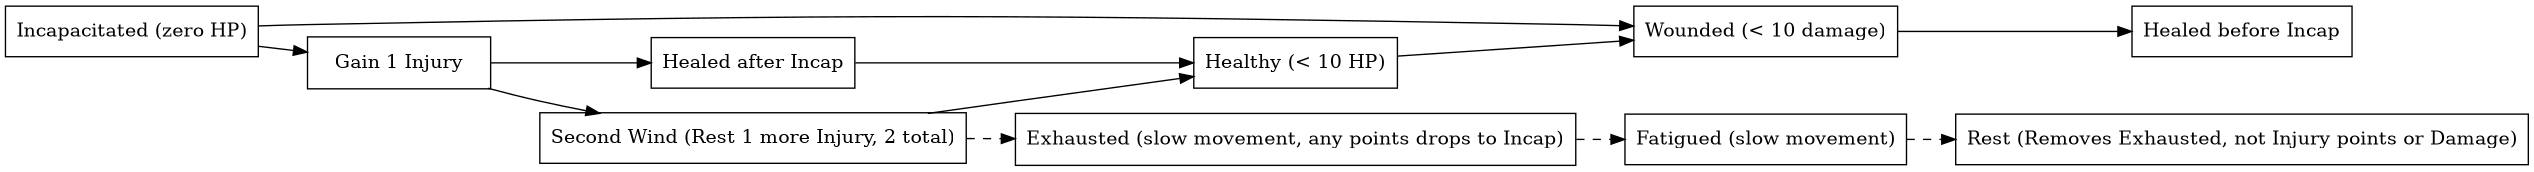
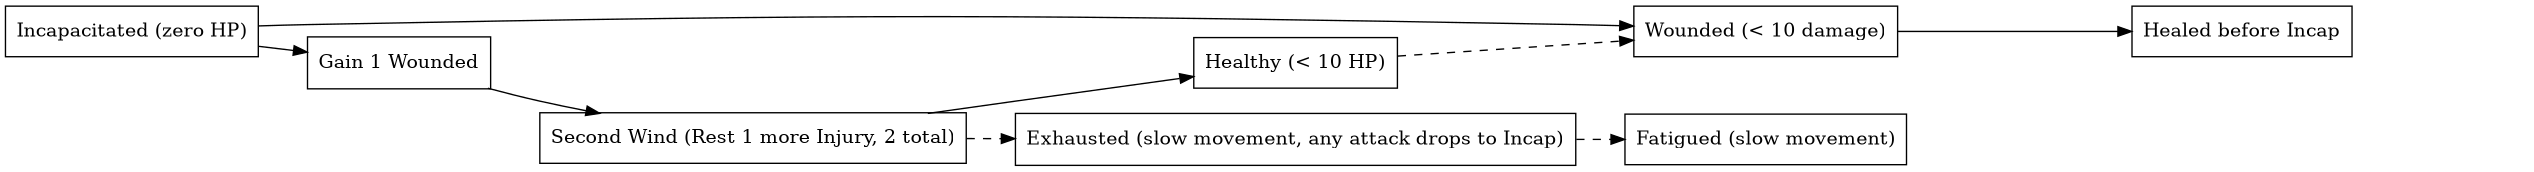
(1509, 49) -> (1509, 49)
(399, 63) -> (399, 63)
(753, 63) -> none
(1296, 139) -> (1296, 139)
(2242, 139) -> none
